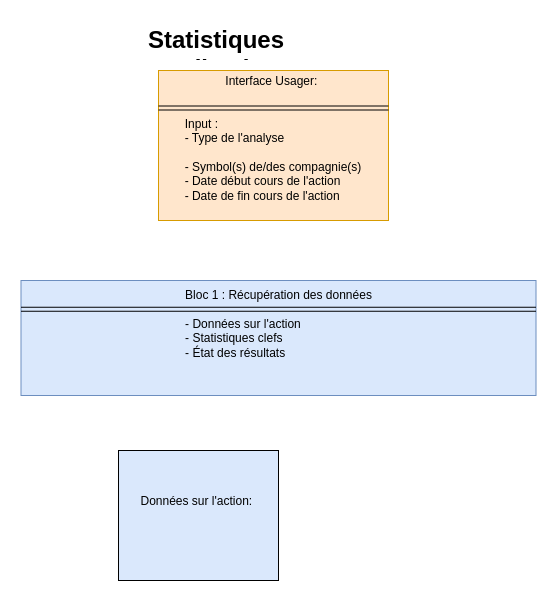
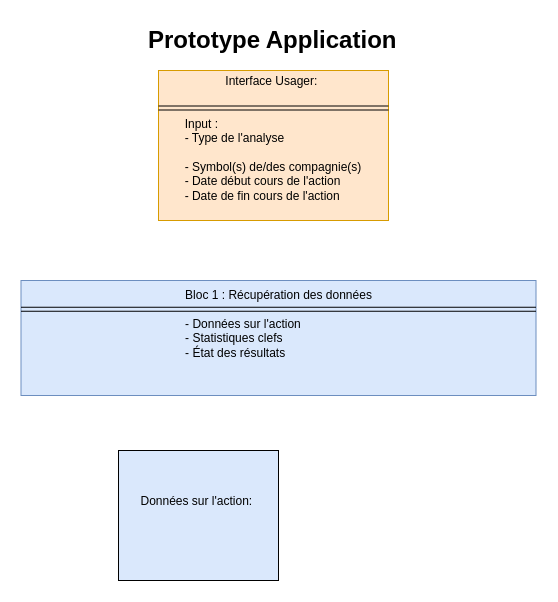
(220, 18) -> (213, 18)
